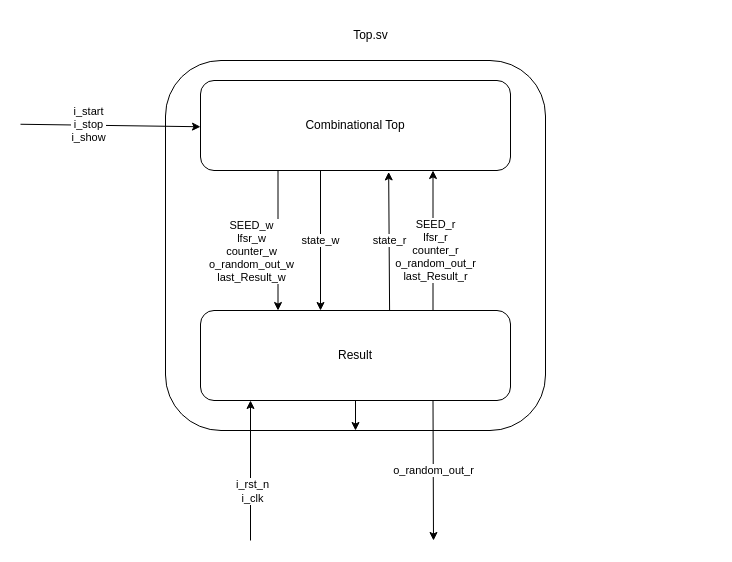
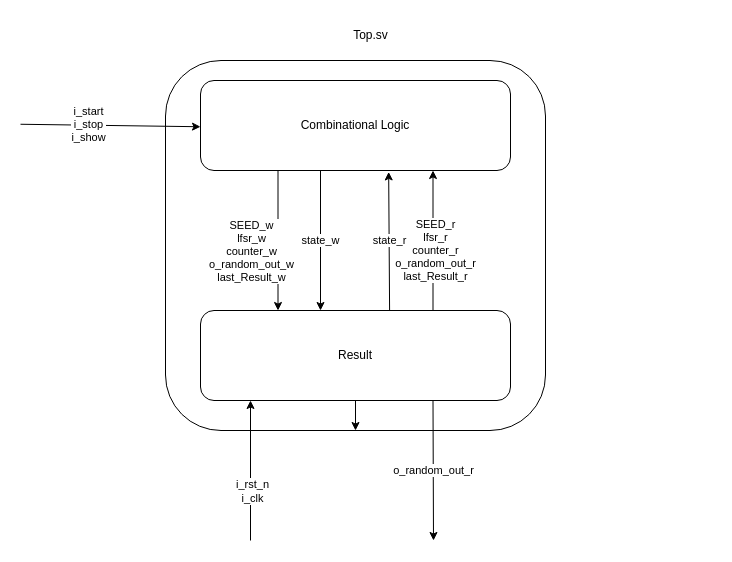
(356, 126) -> (356, 126)
